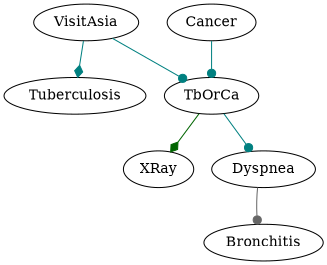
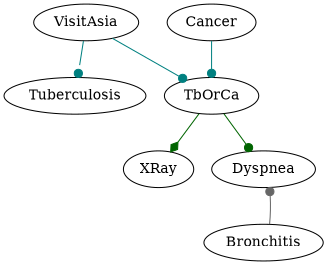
(82, 53) -> (82, 53)
(235, 129) -> (235, 129)
(257, 202) -> (270, 210)
